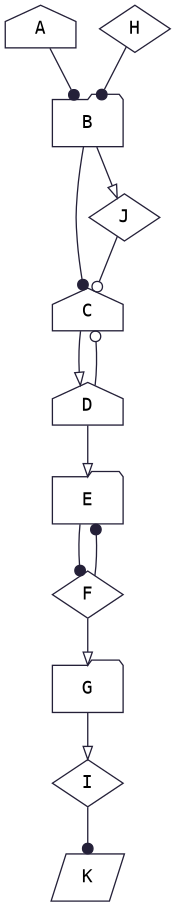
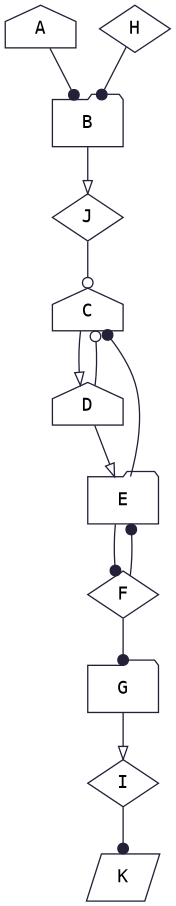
(76, 213) -> (139, 405)
(88, 635) -> (123, 637)
